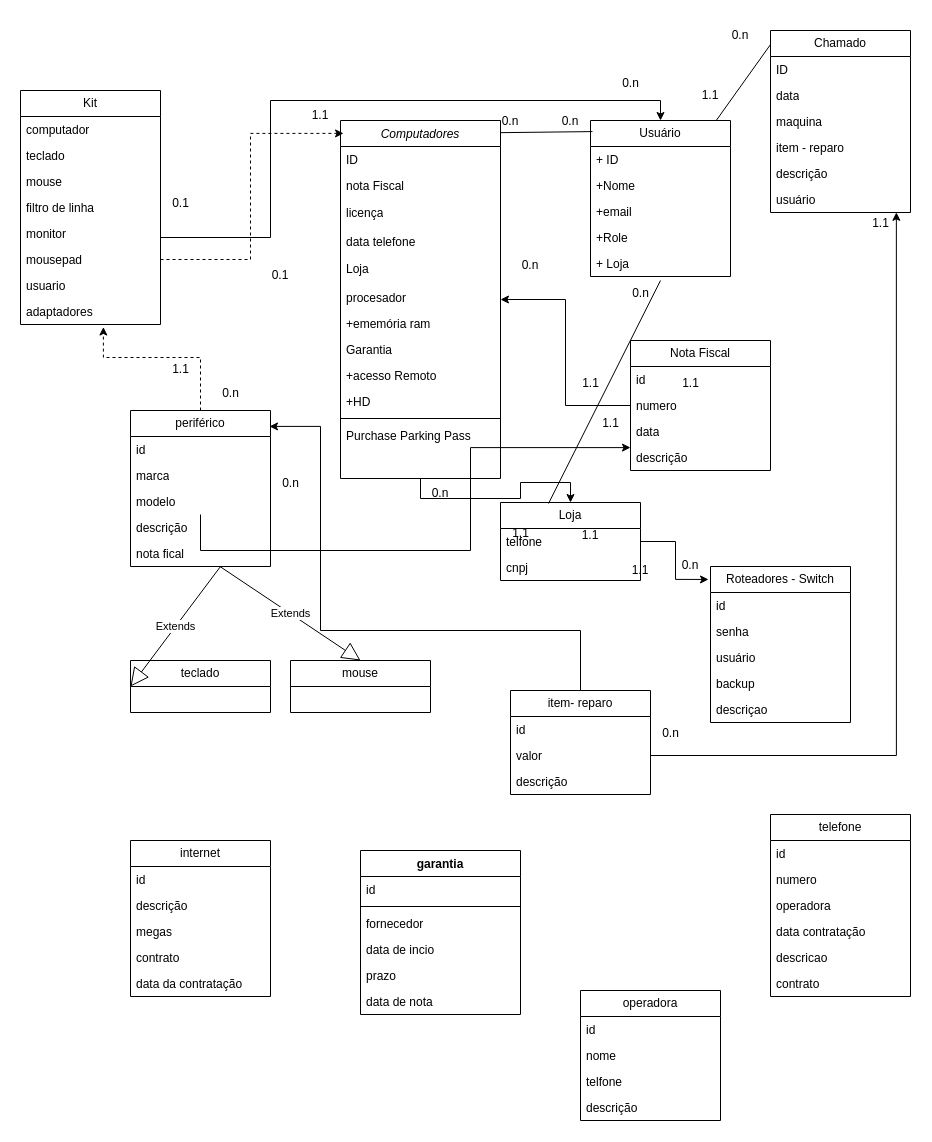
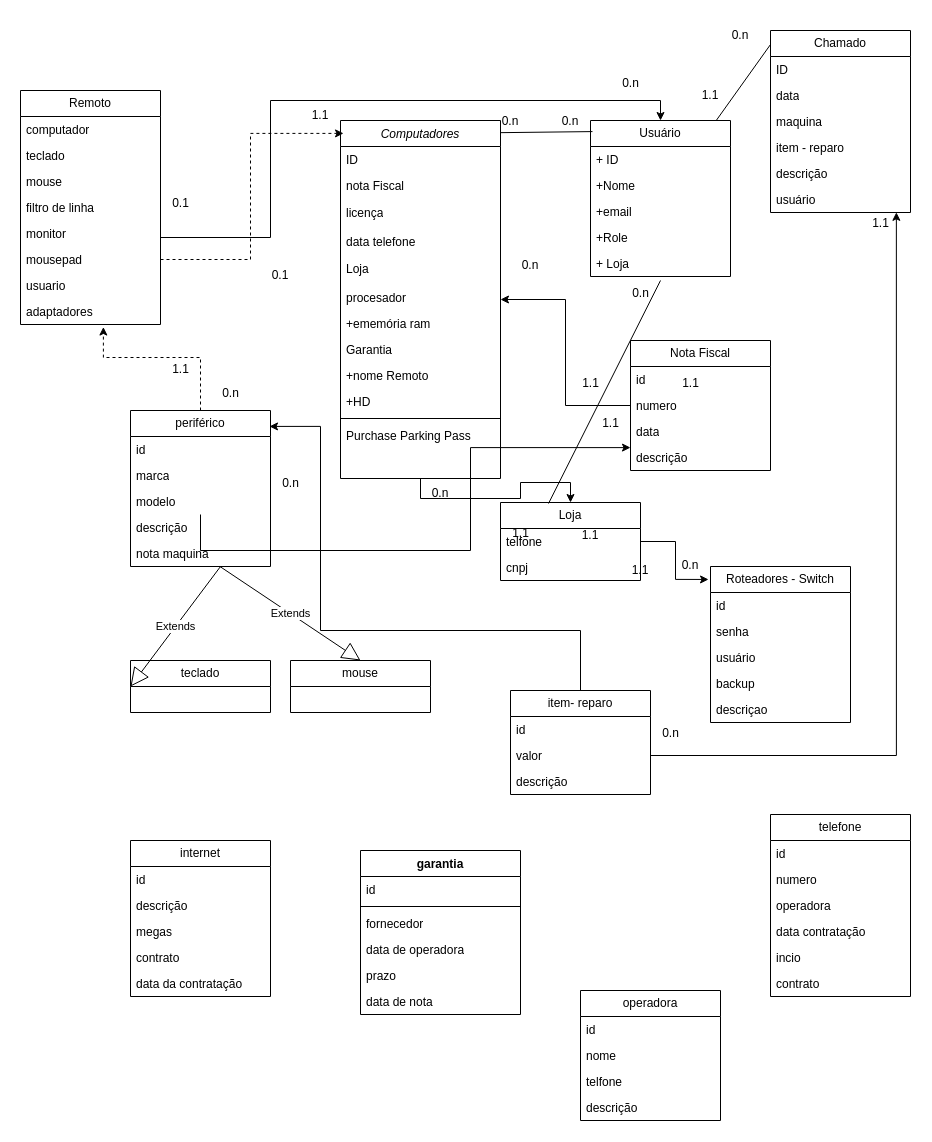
(91, 104) -> (91, 104)
(392, 377) -> (385, 377)
(165, 555) -> (174, 555)
(404, 951) -> (421, 951)
(805, 959) -> (790, 959)
